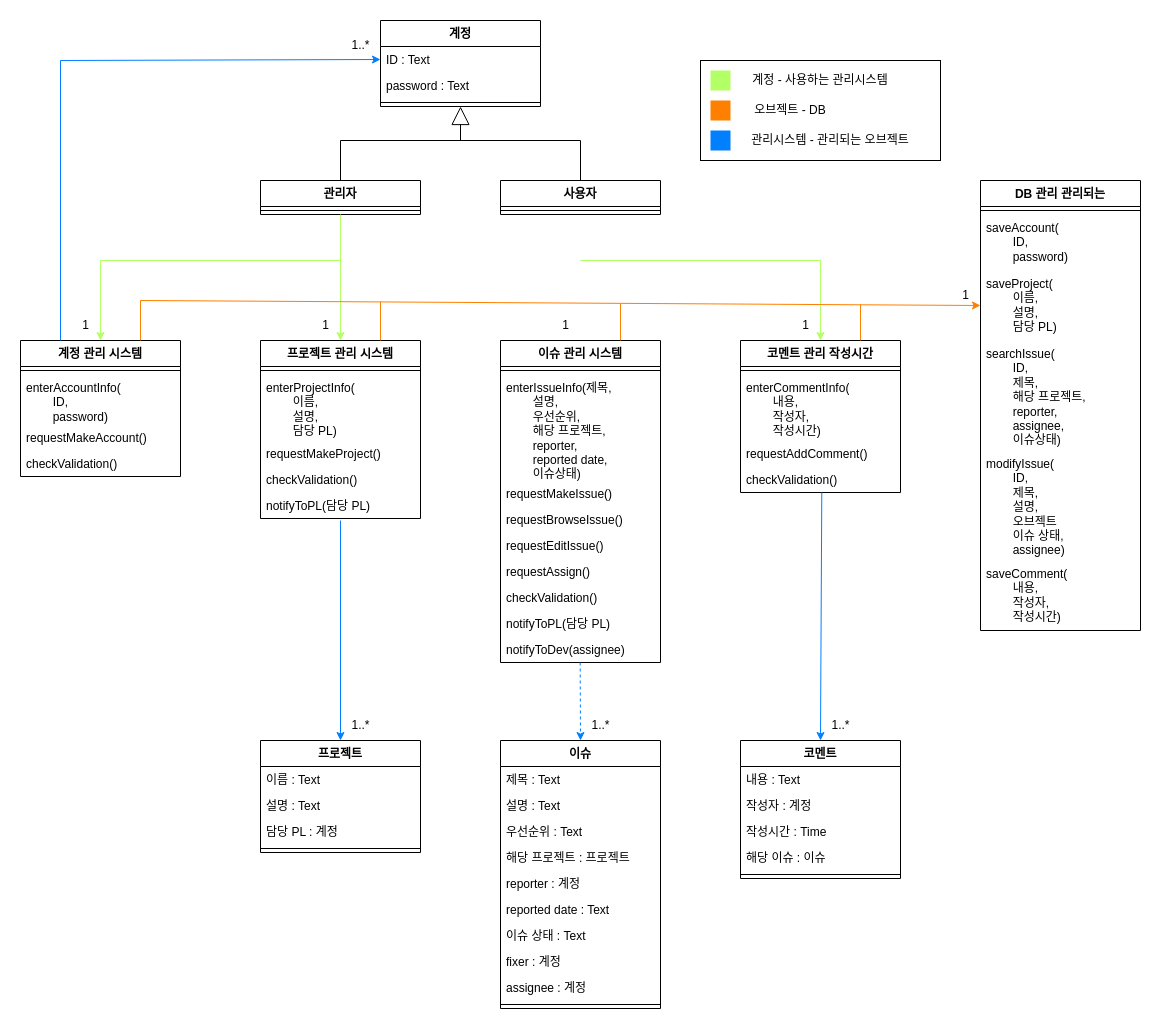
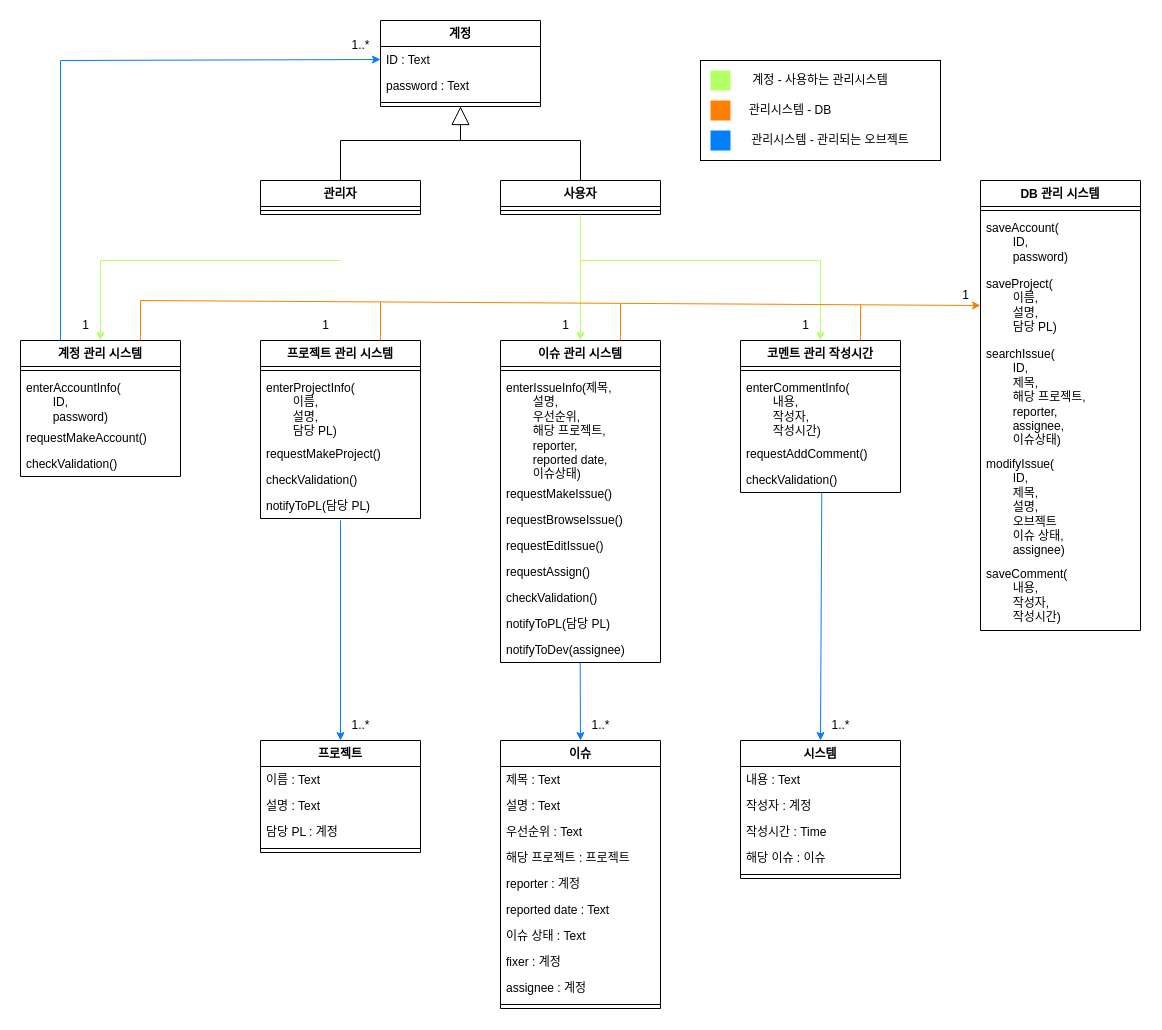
(791, 111) -> (791, 111)
(1061, 195) -> (1061, 195)
(341, 275) -> none
none -> (581, 275)
(580, 699) -> (580, 699)
(821, 755) -> (821, 755)
